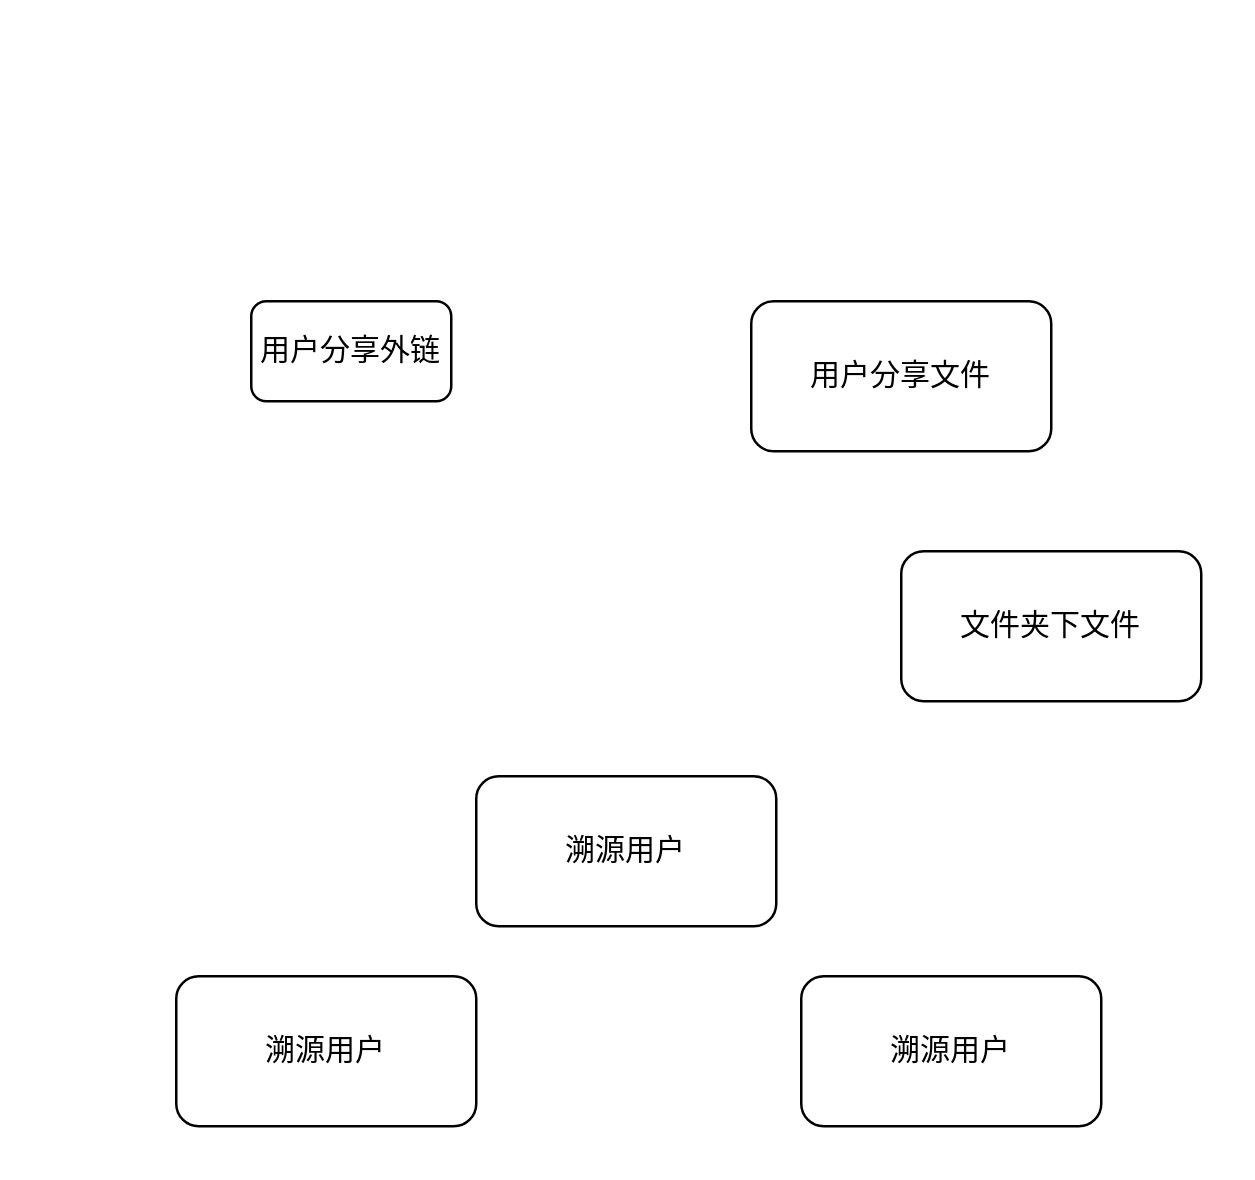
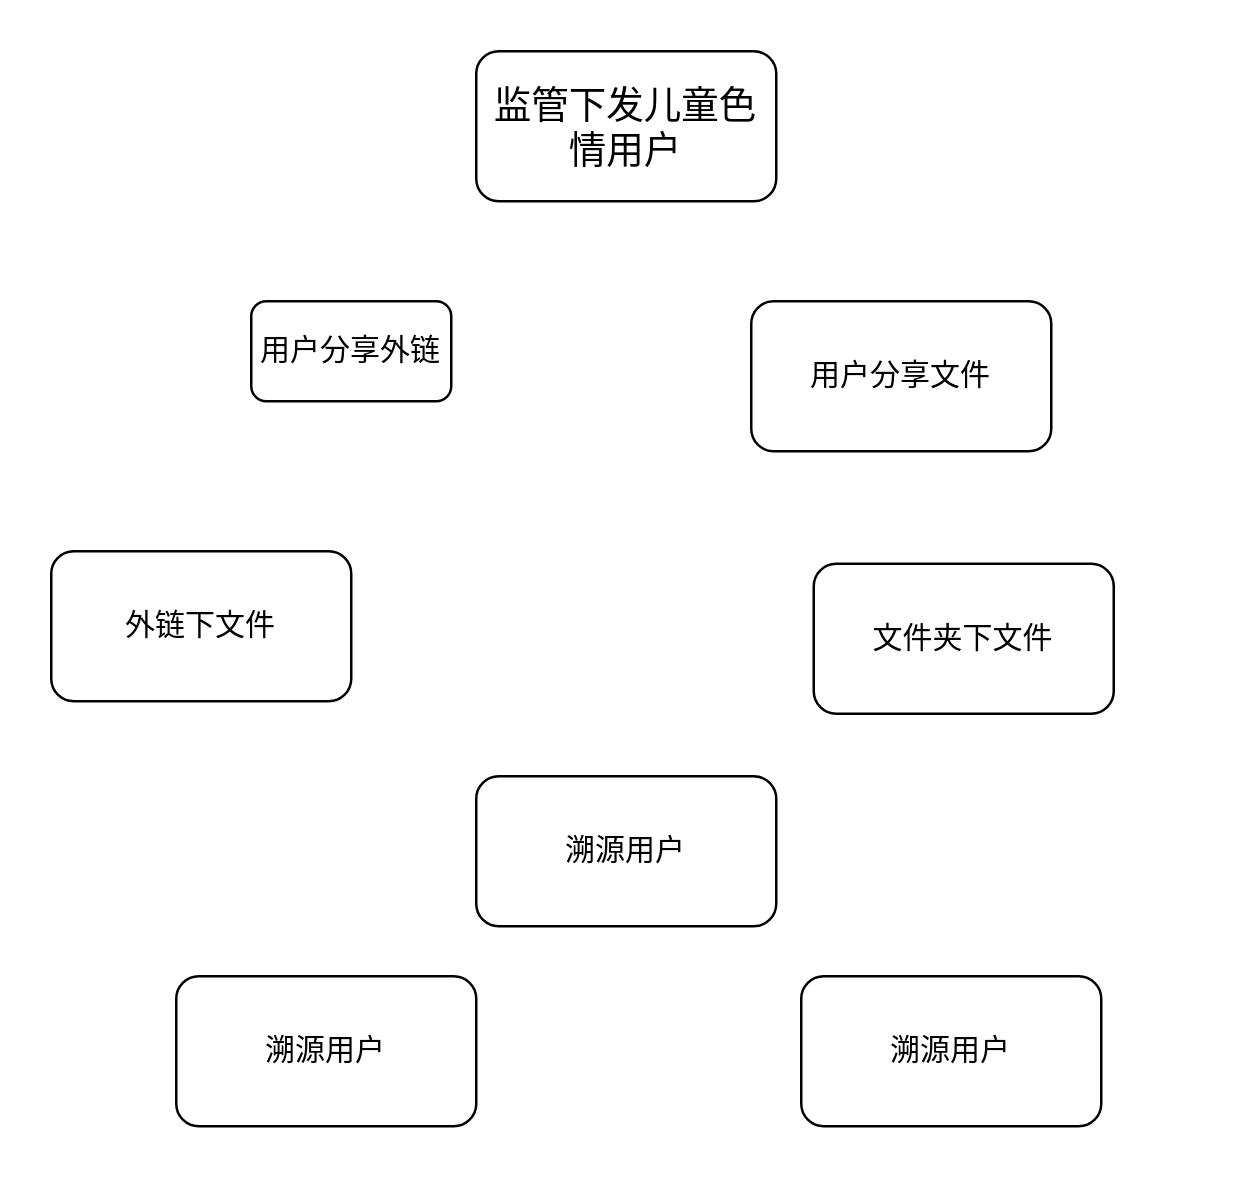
none -> (626, 126)
none -> (201, 626)
(1051, 626) -> (964, 639)
